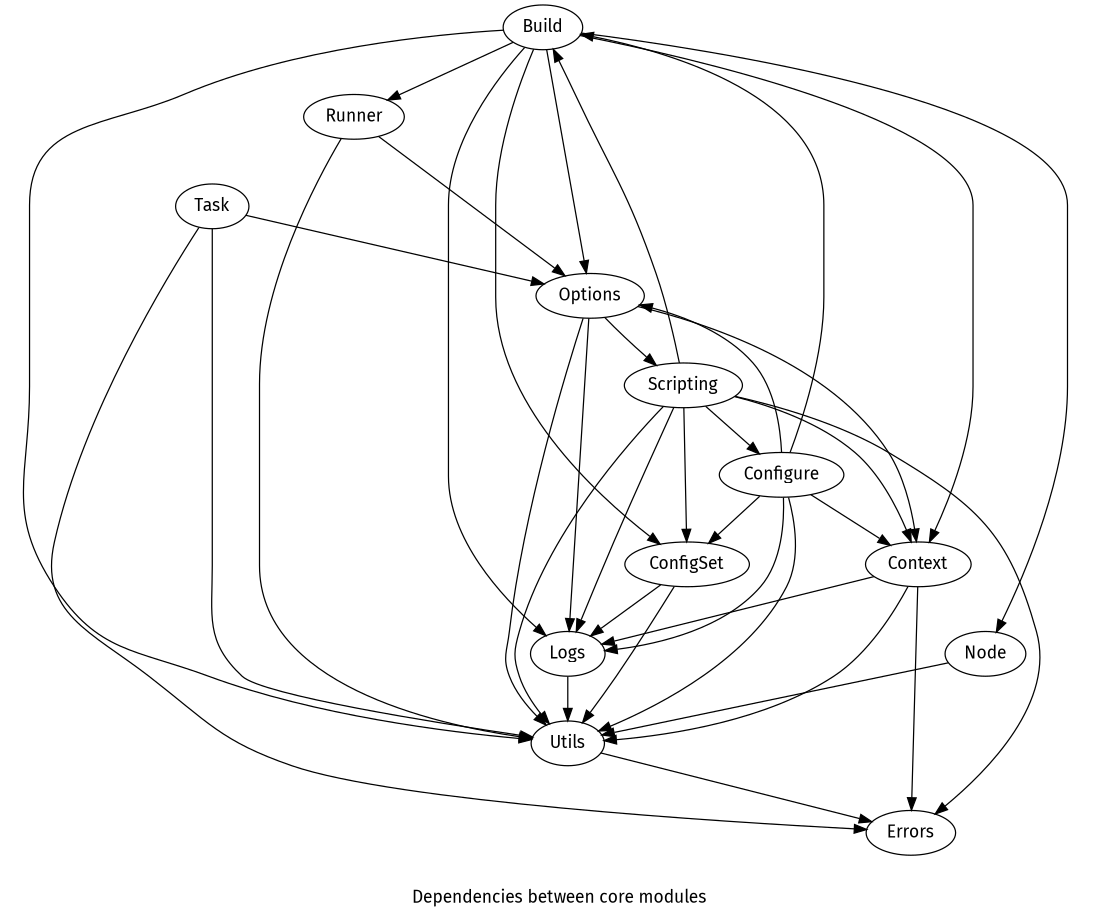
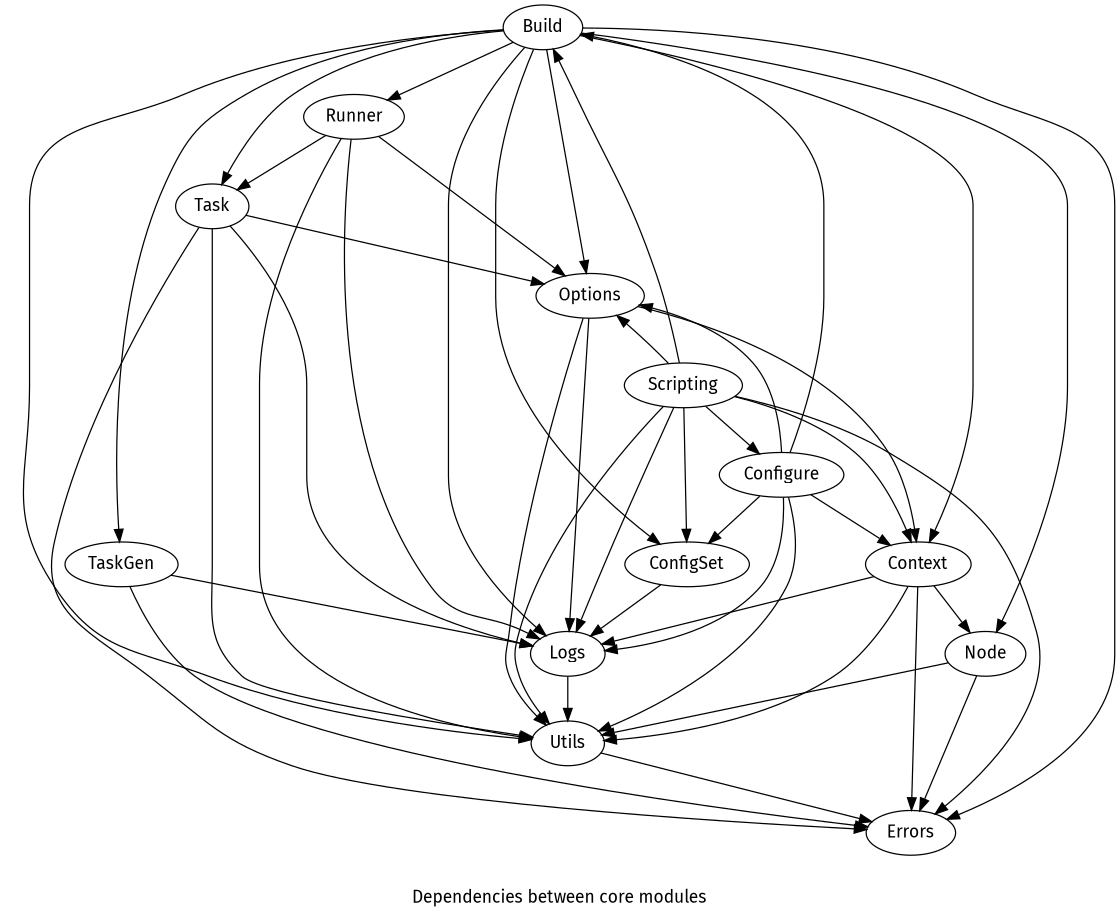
none -> (345, 67)
none -> (287, 159)
none -> (1115, 251)
(625, 338) -> (648, 343)
none -> (362, 425)
none -> (308, 486)
none -> (122, 564)
none -> (948, 604)
(629, 657) -> none
none -> (951, 737)
